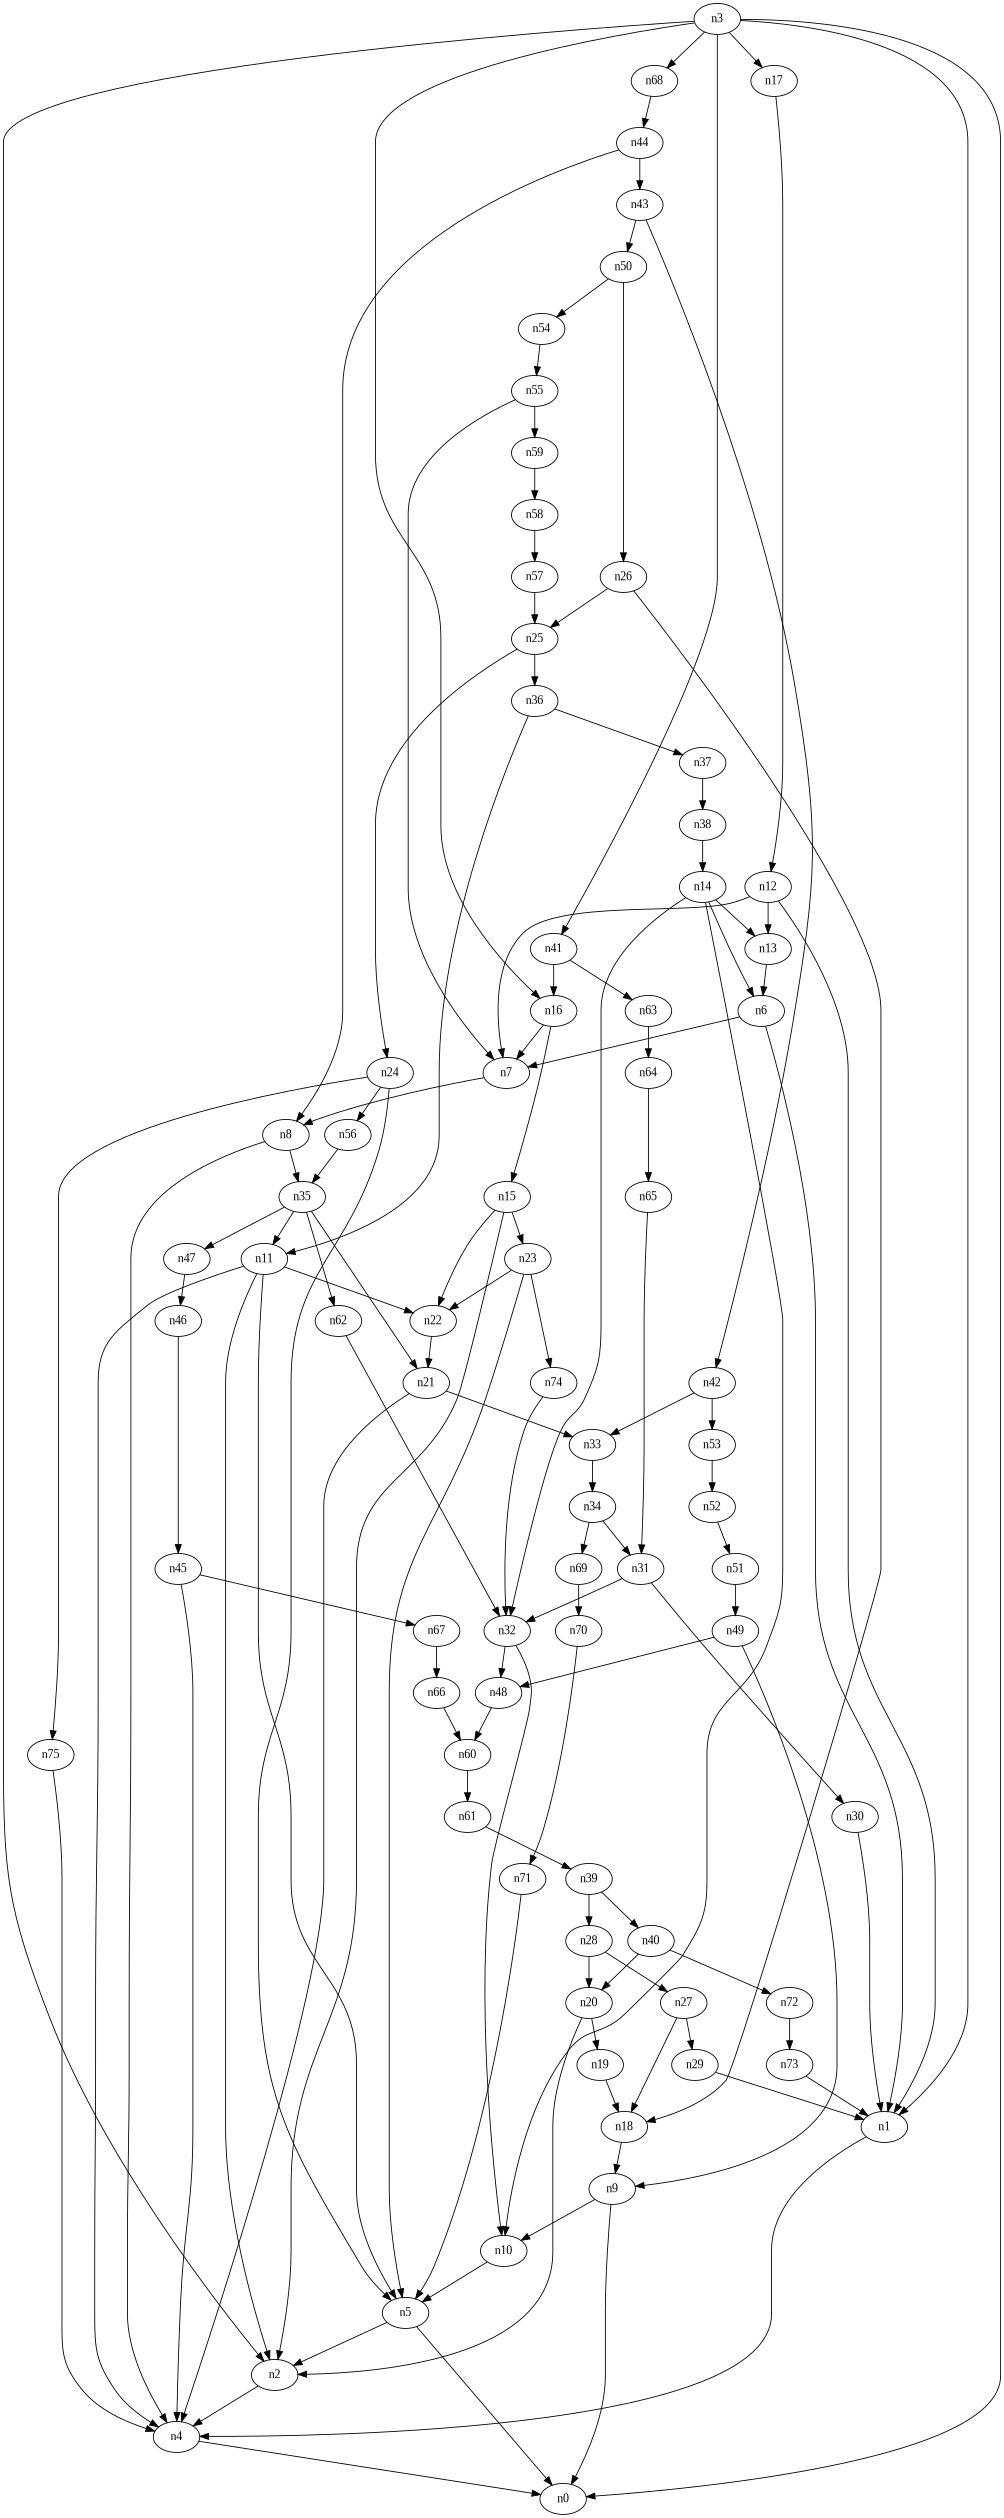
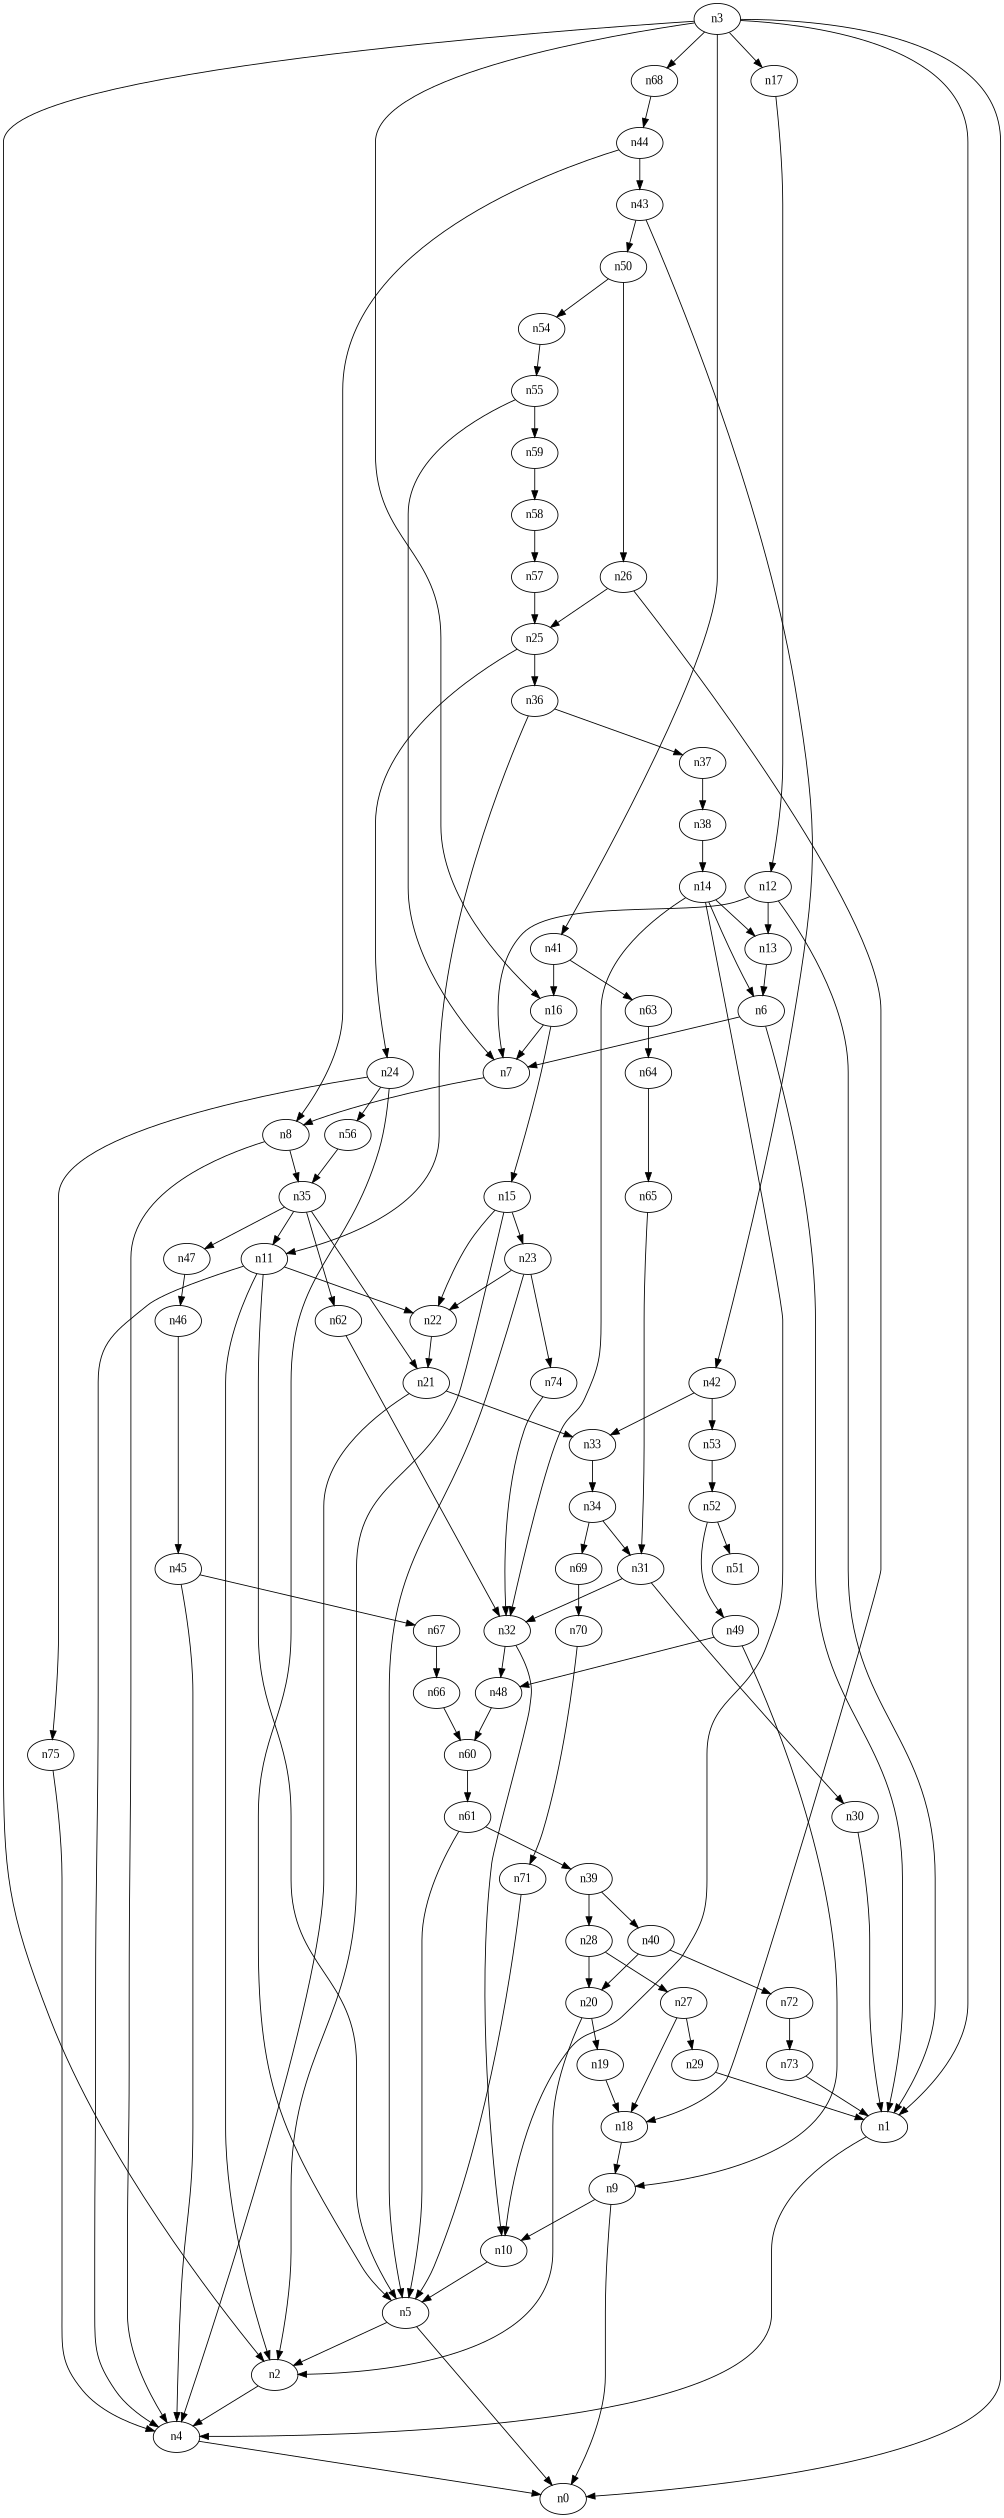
(735, 1596) -> (702, 1568)
none -> (422, 2057)
